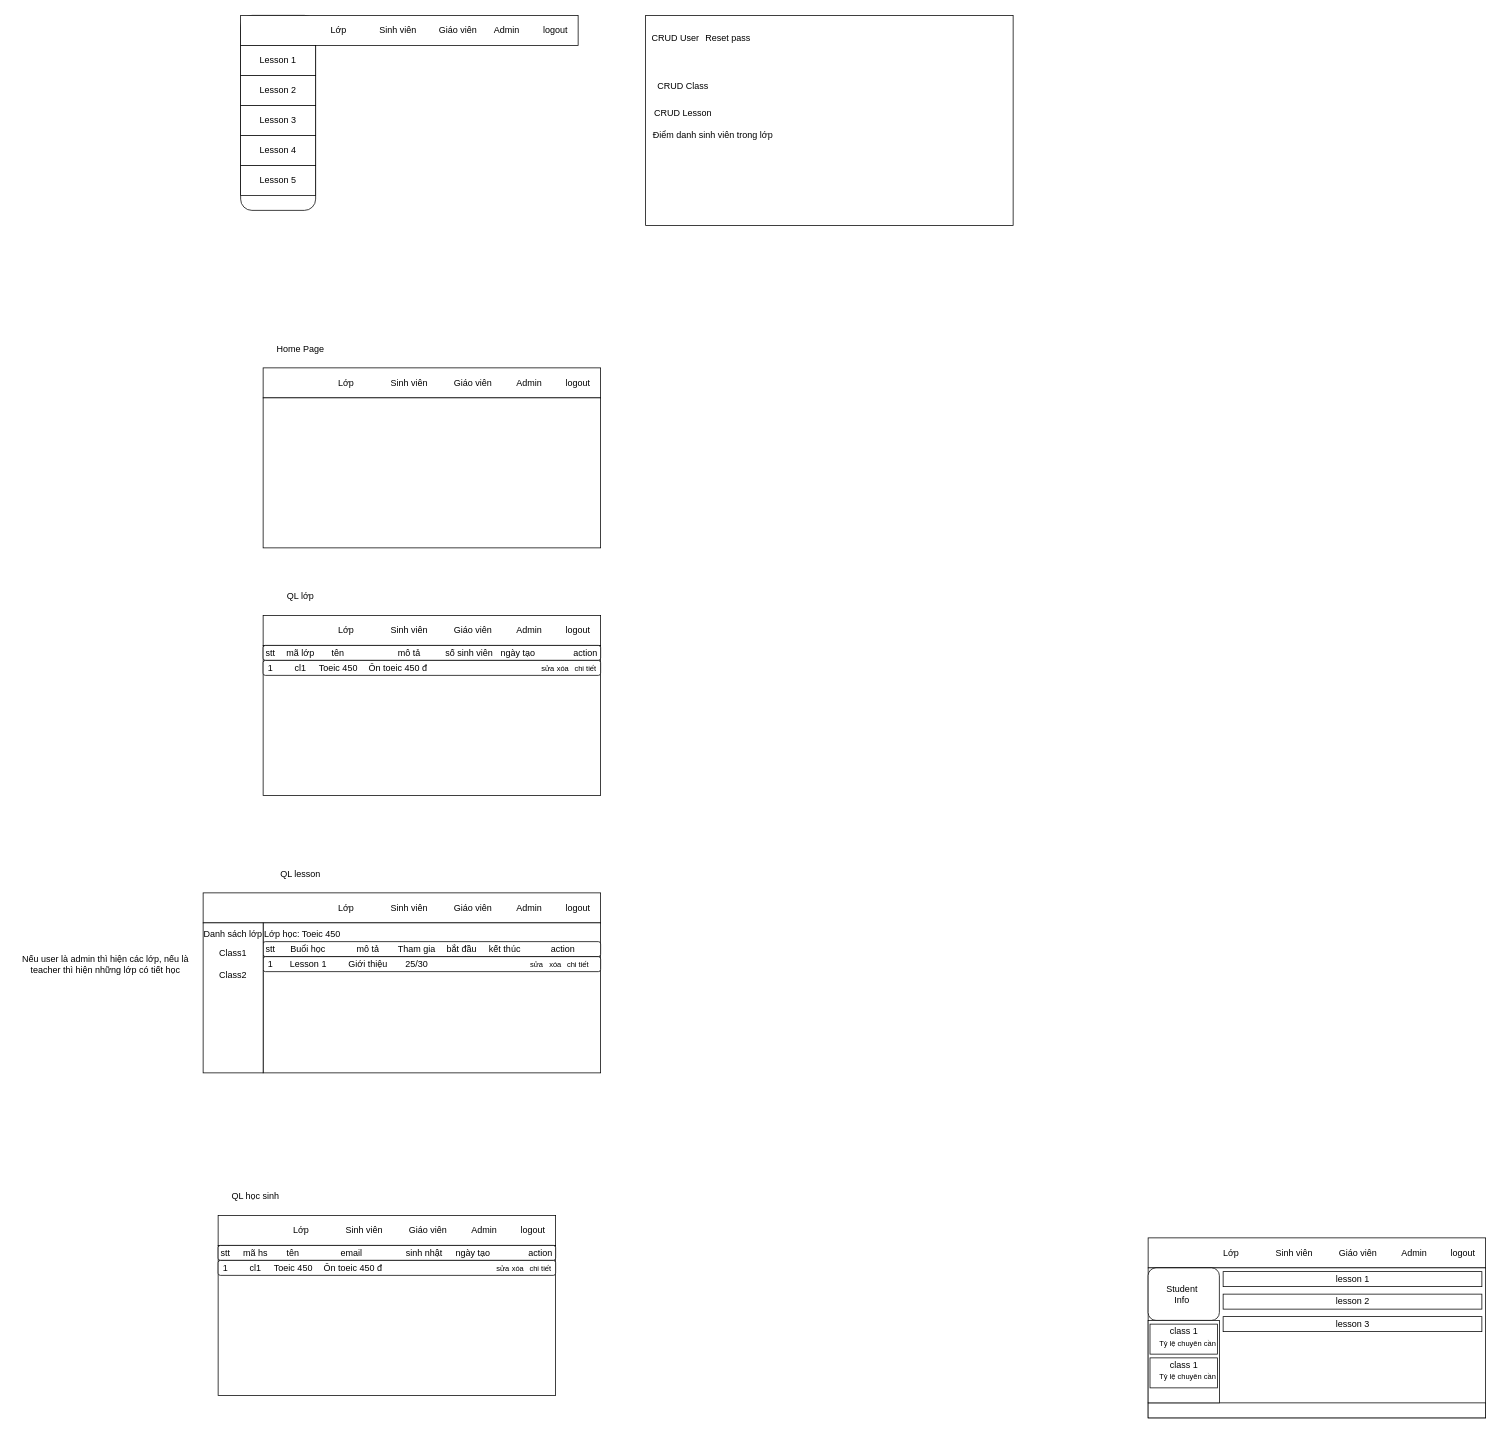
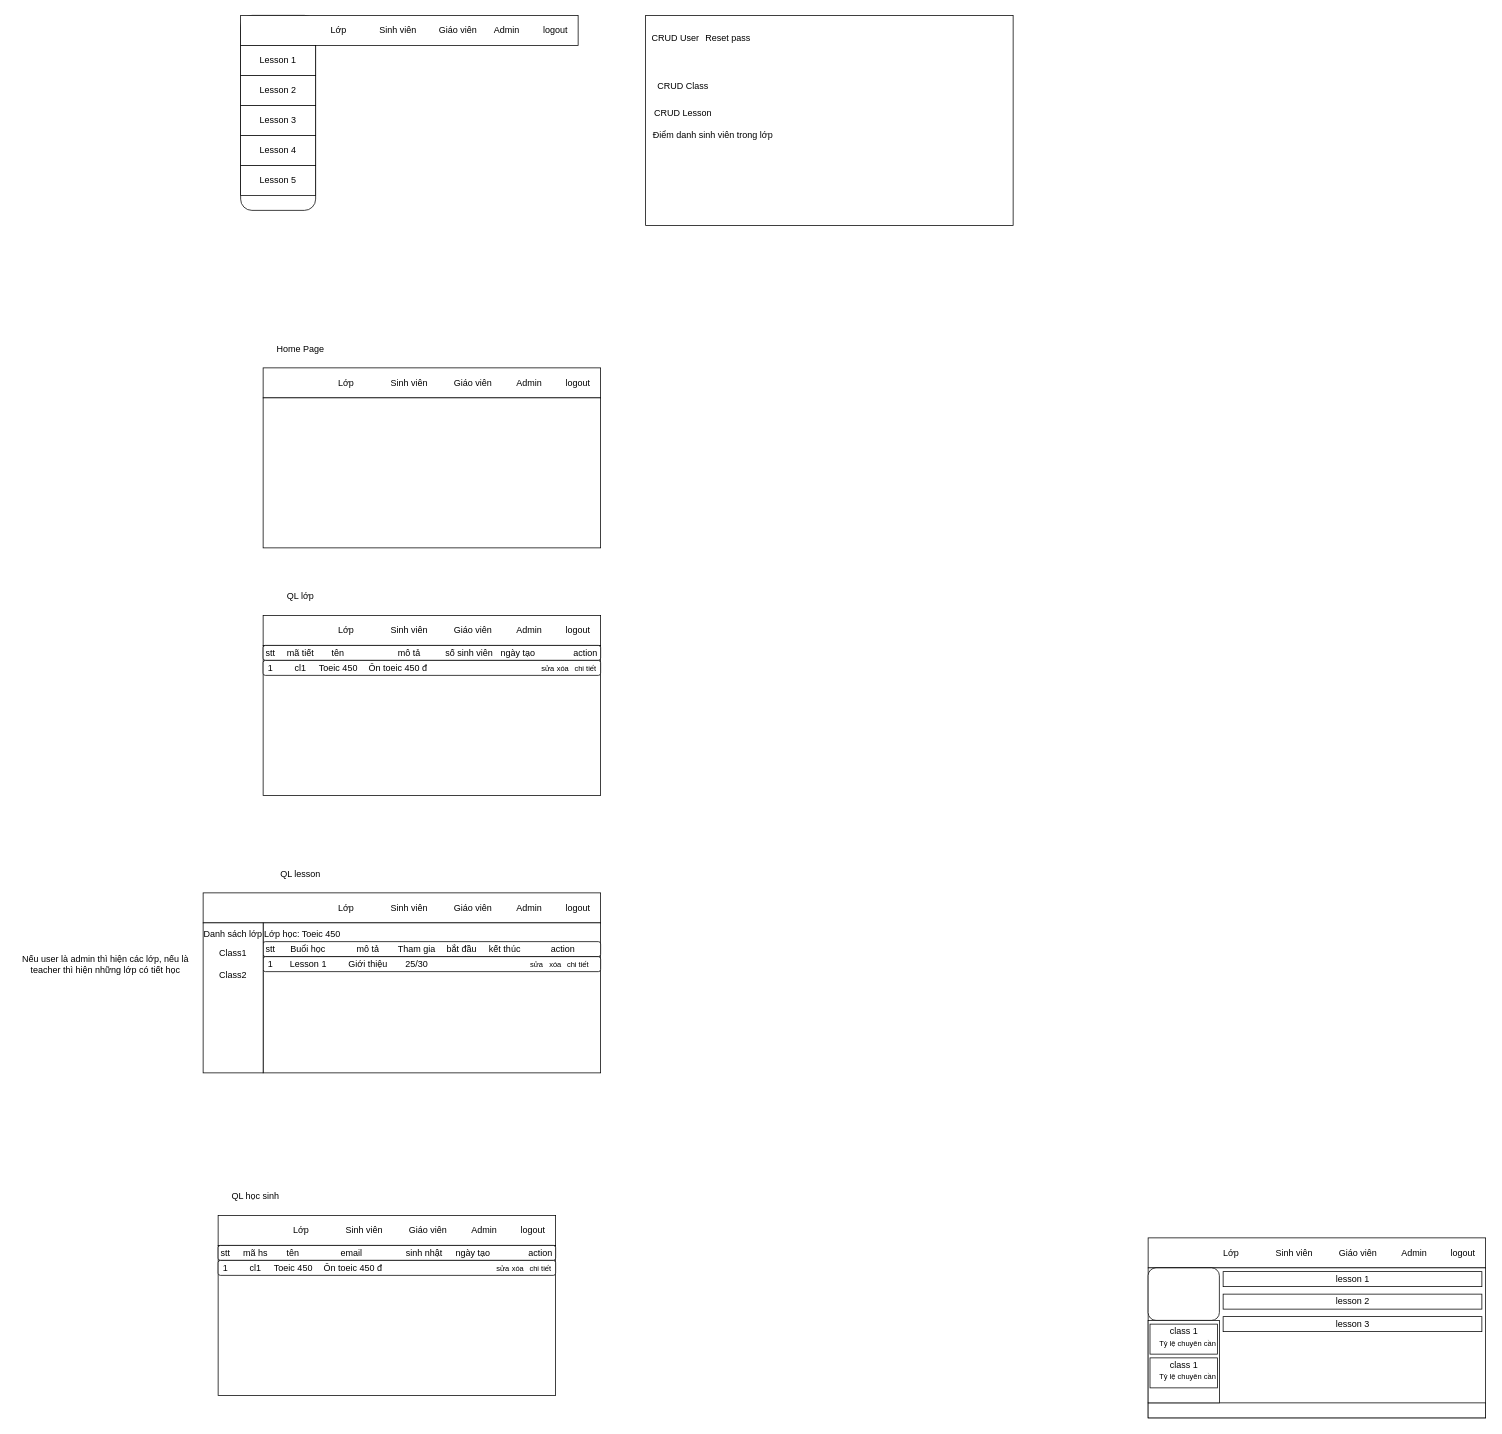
(300, 653) -> (300, 653)
(1182, 1294) -> none
